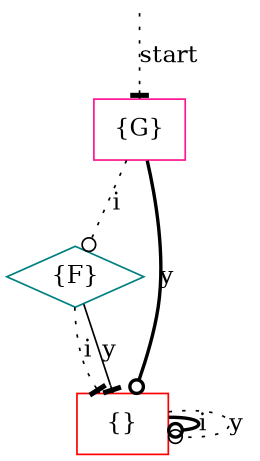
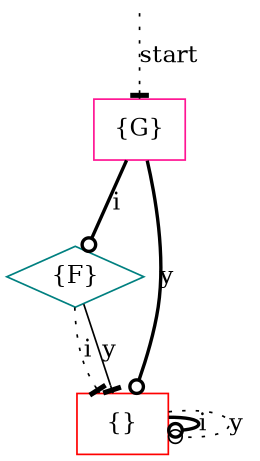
(109, 199) -> (109, 199)
